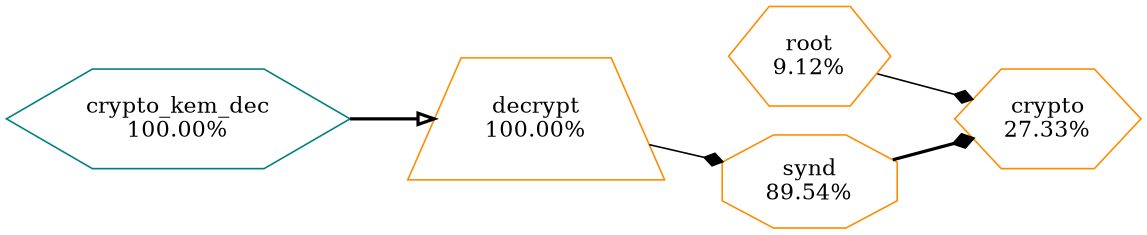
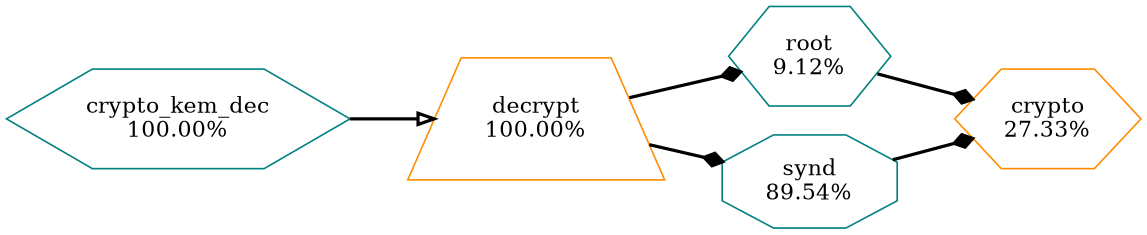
(810, 56) -> (810, 56)
(916, 84) -> (916, 84)
none -> (676, 87)
(677, 151) -> (677, 151)
(810, 181) -> (810, 181)
